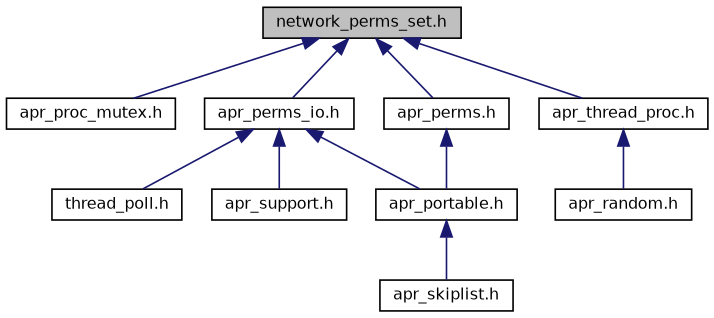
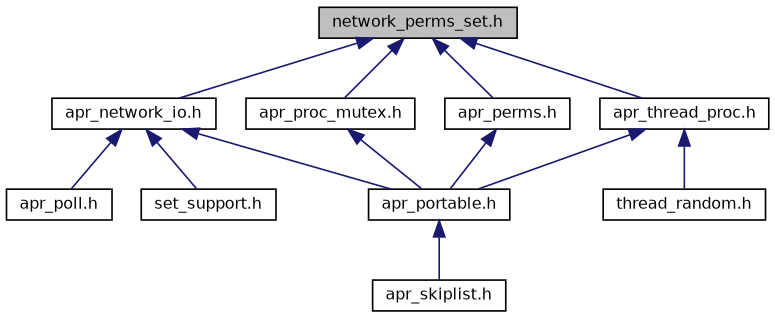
(279, 114) -> (134, 114)
none -> (554, 162)
none -> (391, 164)
(117, 205) -> (59, 205)
(279, 205) -> (209, 205)
(623, 205) -> (684, 205)
